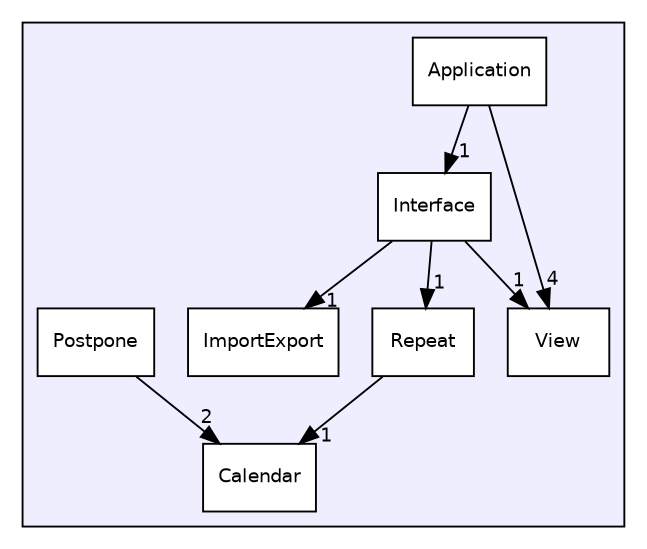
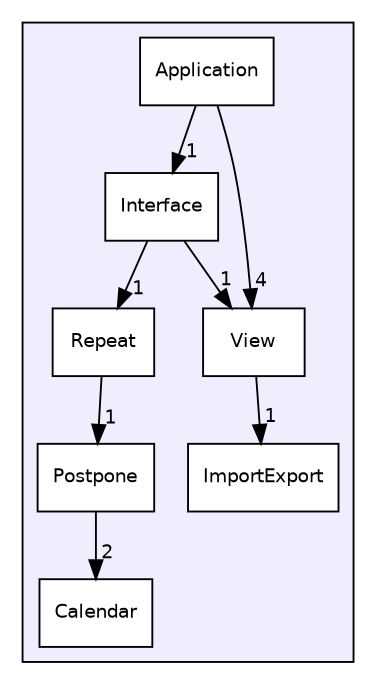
(356, 269) -> (258, 401)
(349, 404) -> (100, 401)
